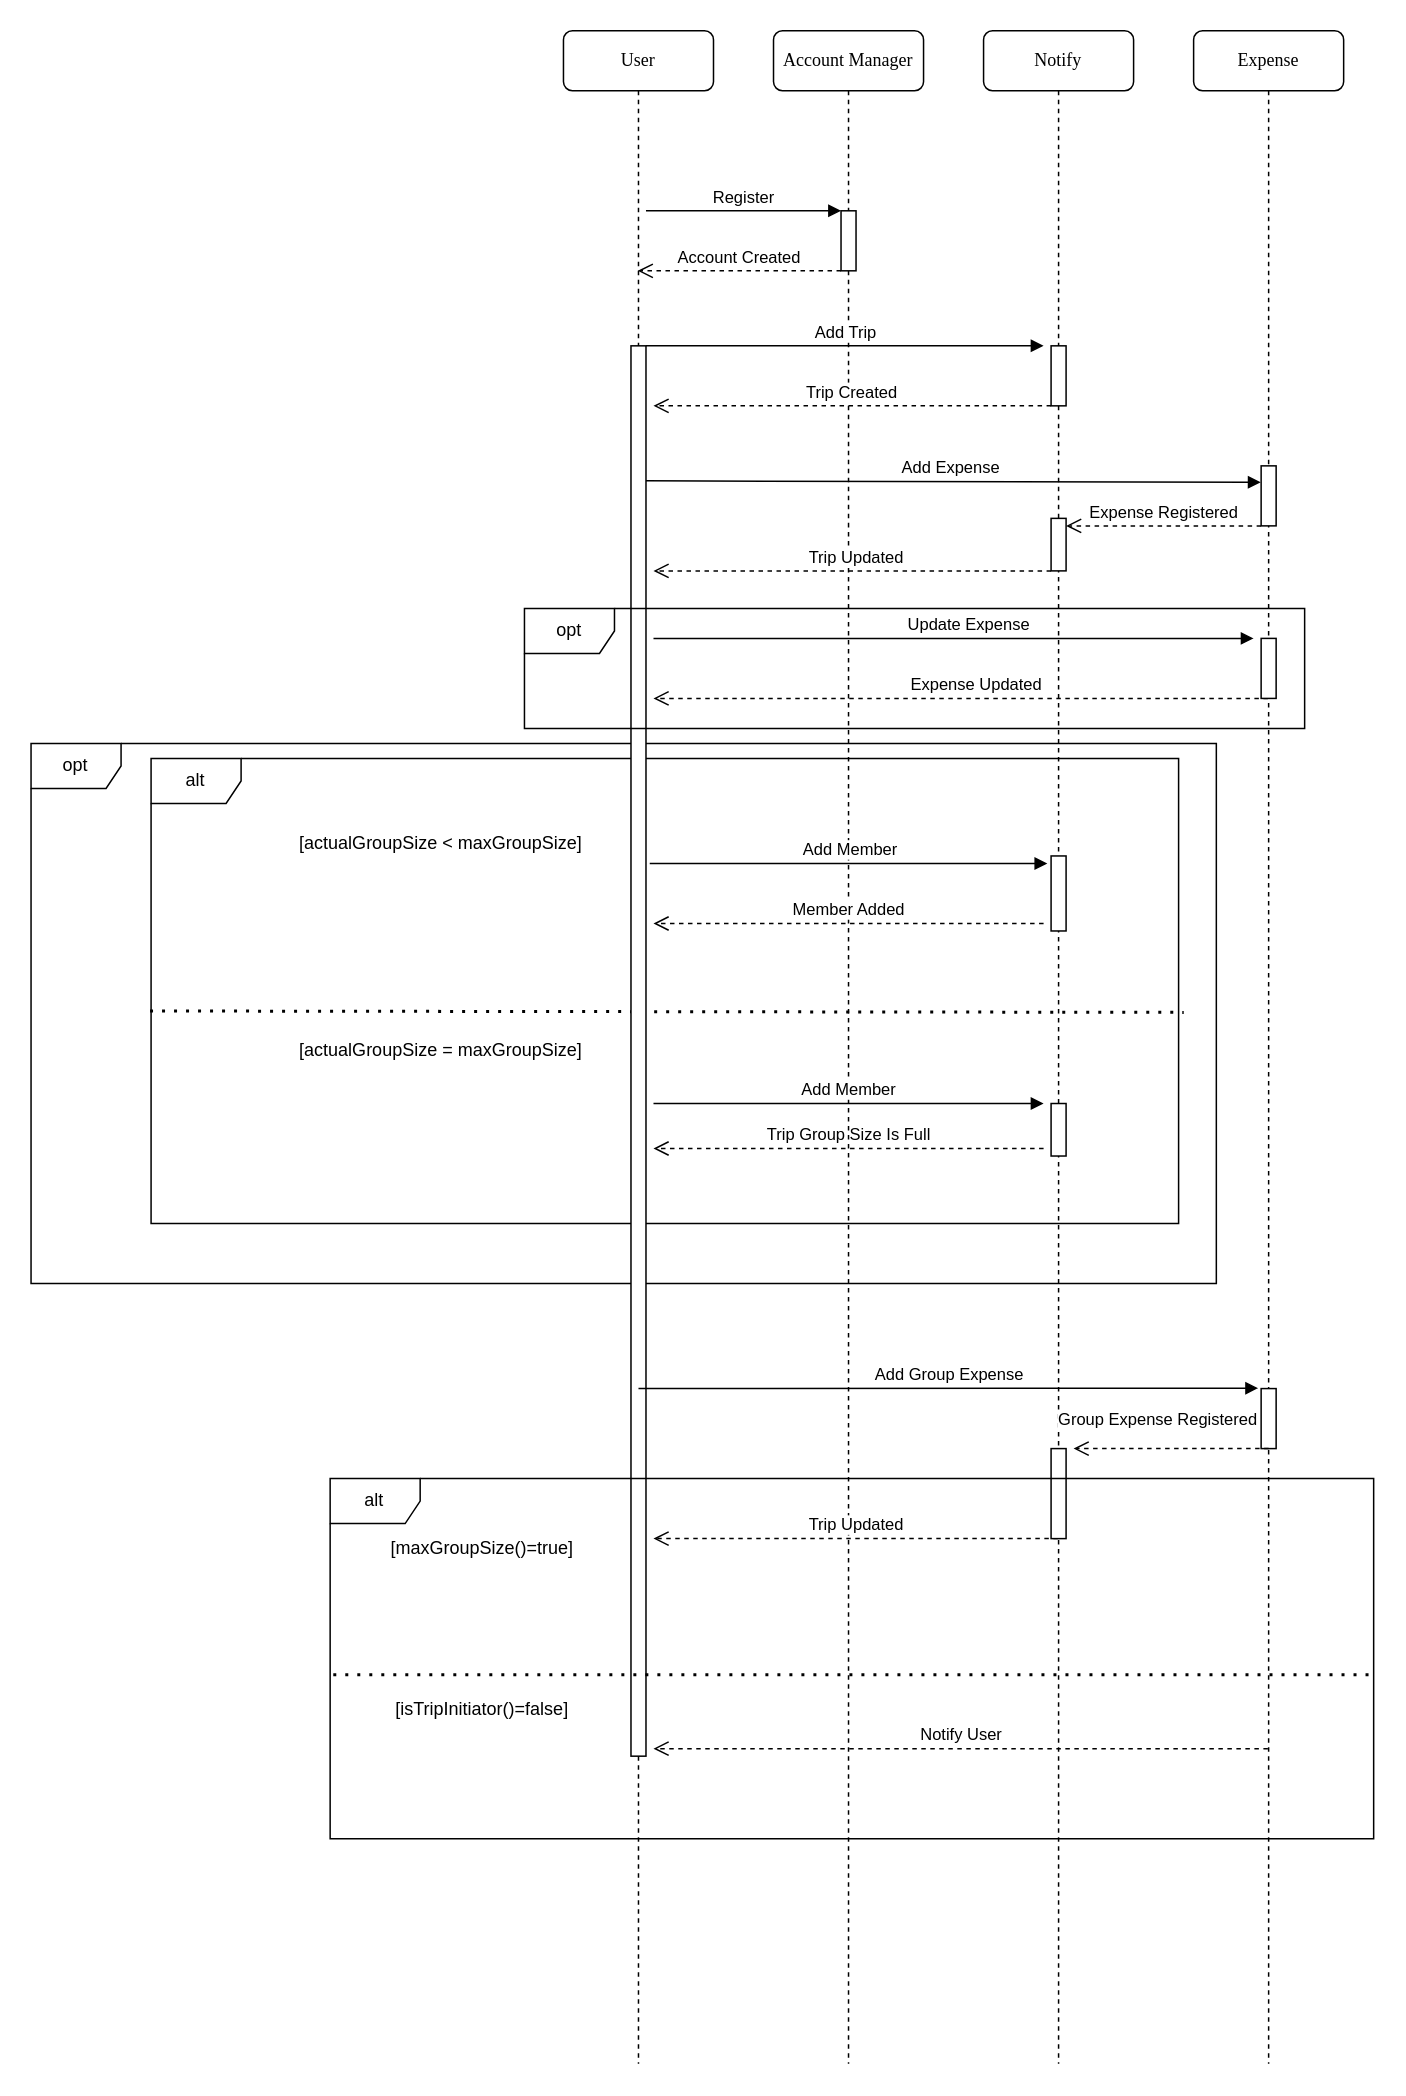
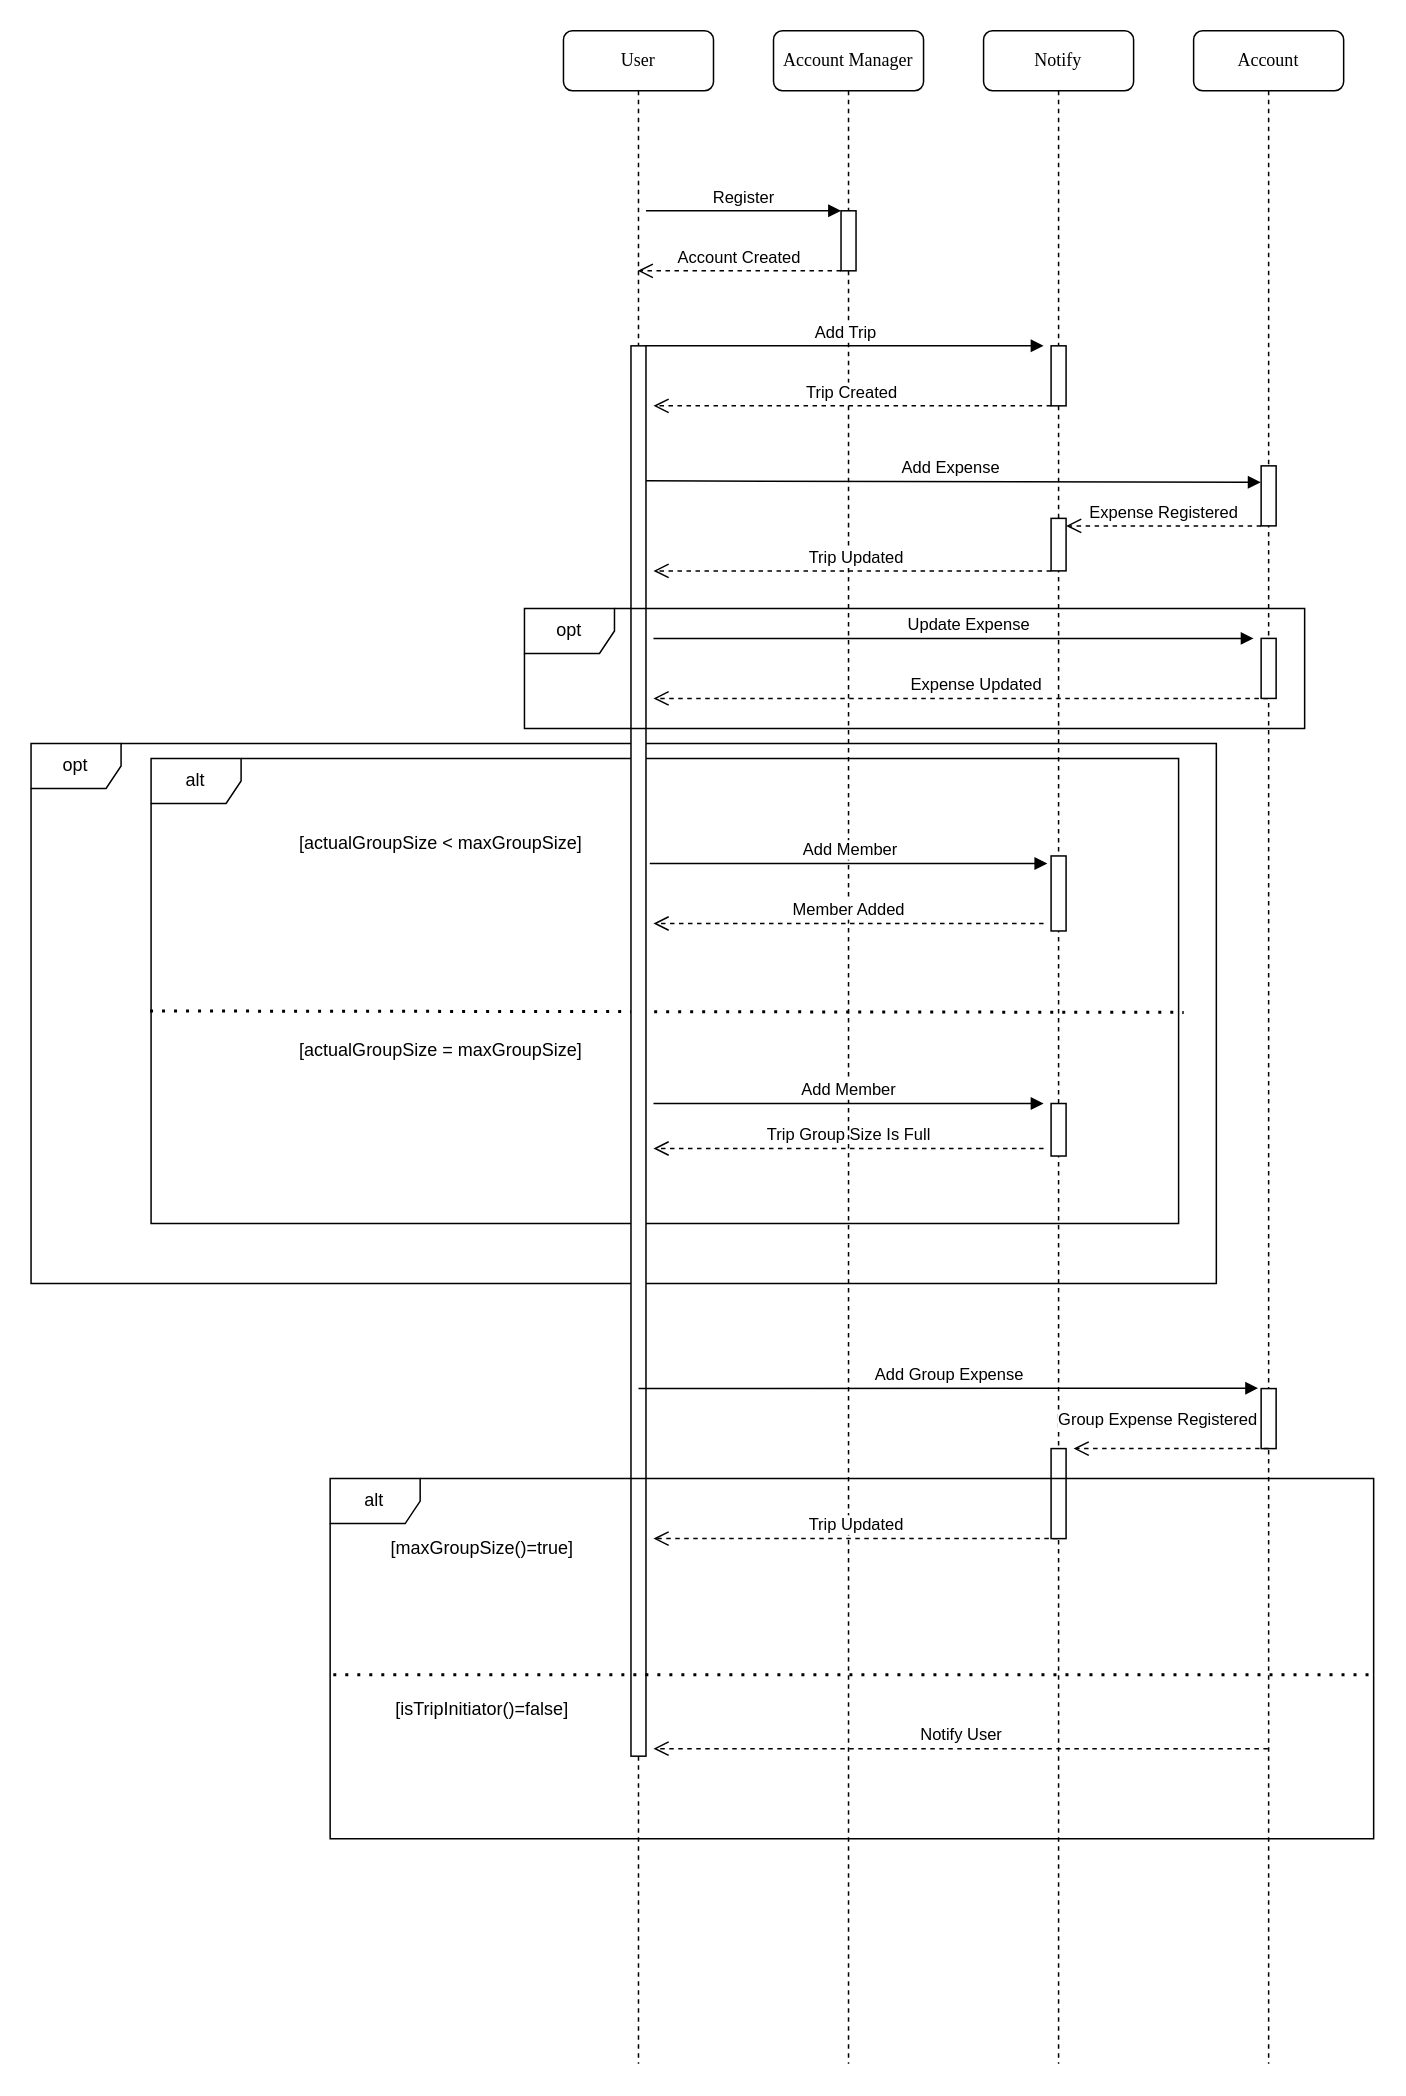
(1268, 61) -> (1268, 61)
